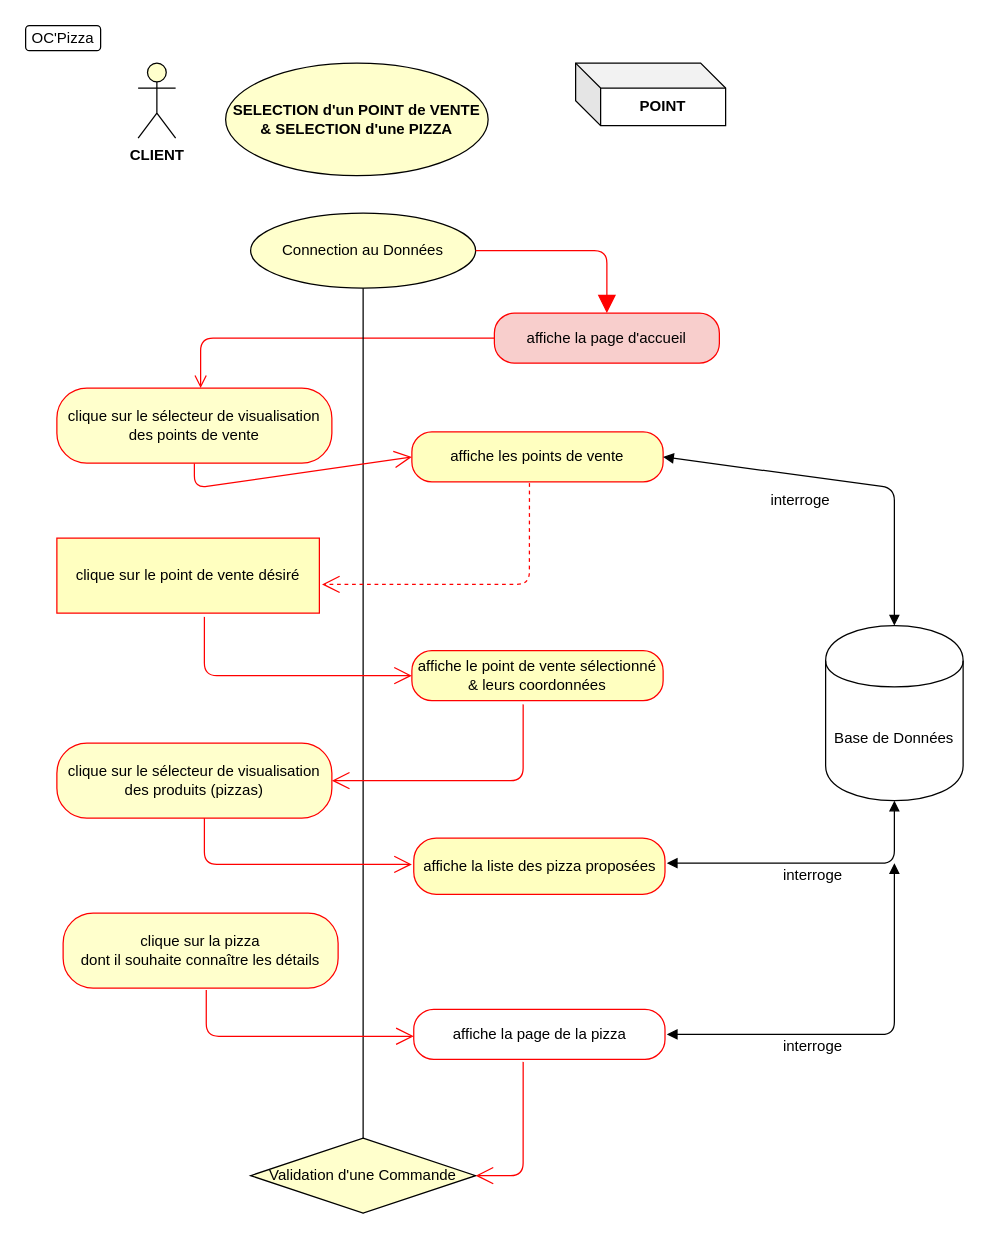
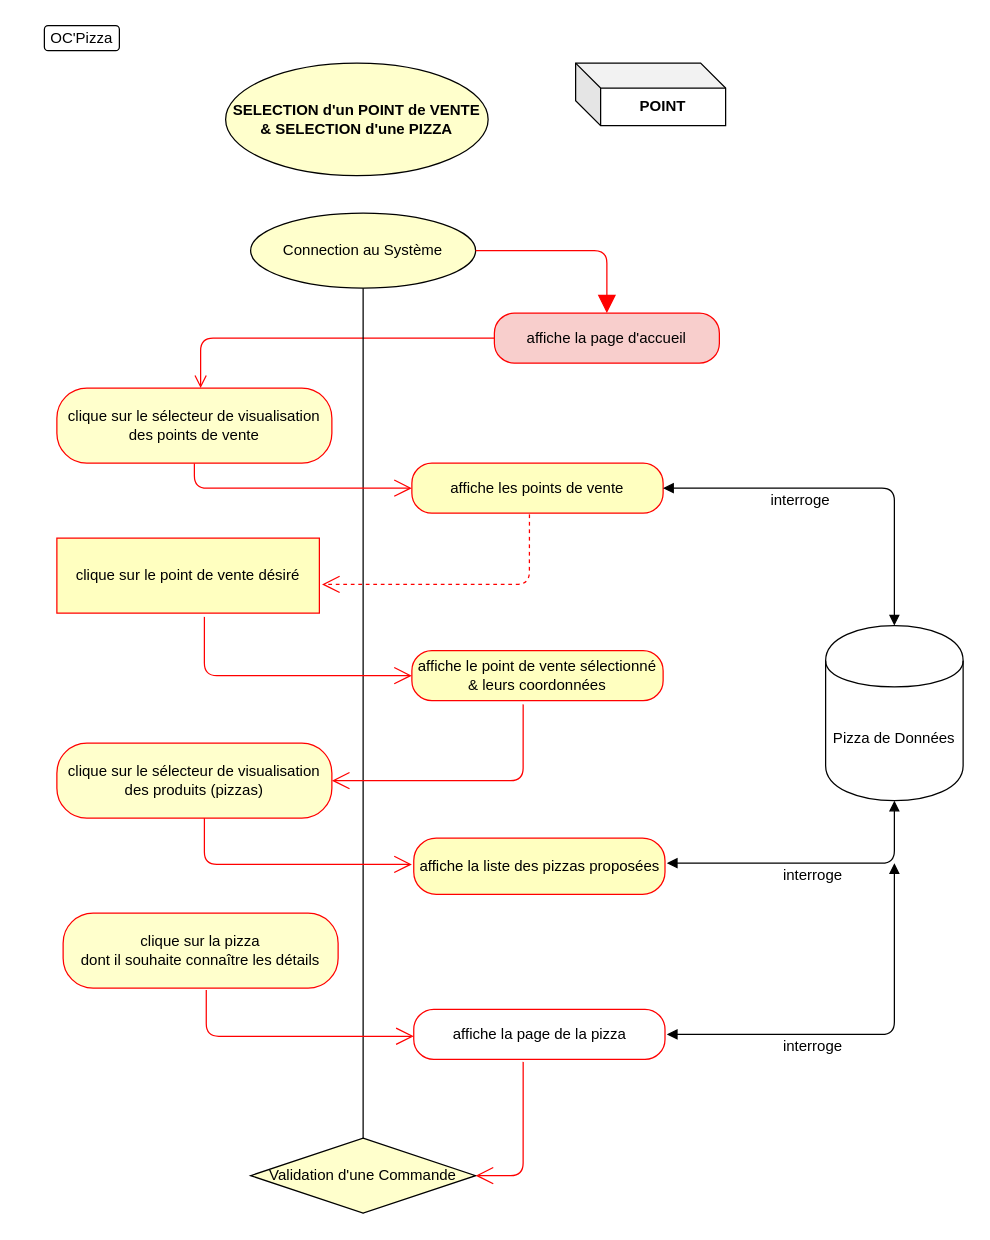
(63, 38) -> (82, 38)
(157, 101) -> none
(363, 251) -> (363, 251)
(538, 457) -> (538, 488)
(894, 738) -> (894, 738)
(540, 867) -> (540, 867)
